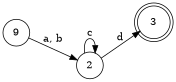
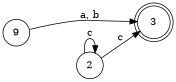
(120, 38) -> (120, 38)
(50, 47) -> (79, 21)
